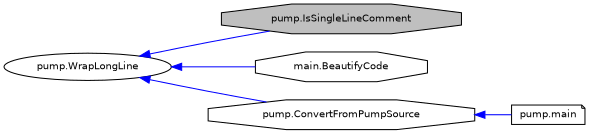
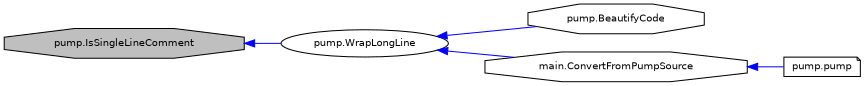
(210, 42) -> (268, 43)
(341, 67) -> (616, 19)
(341, 115) -> (616, 67)
(548, 115) -> (822, 67)
